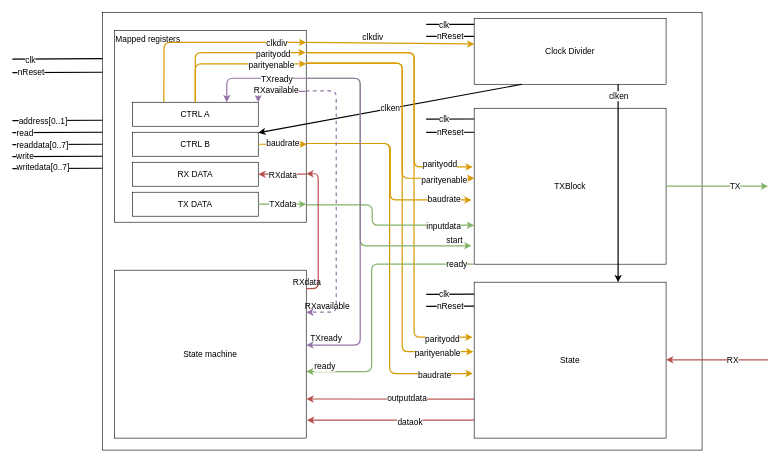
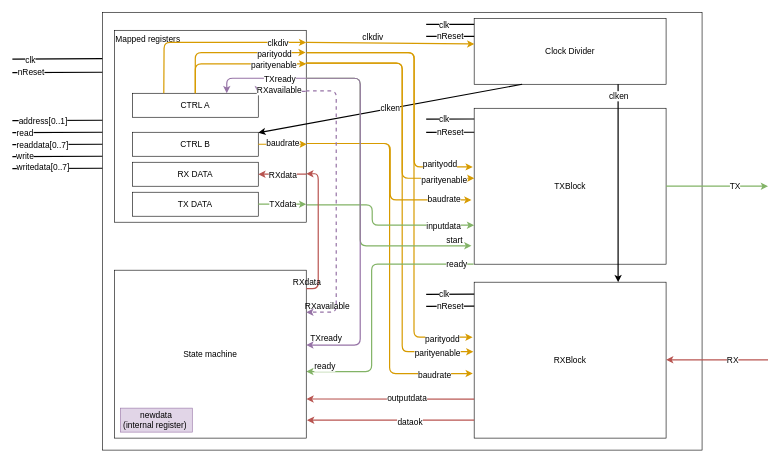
(195, 114) -> (195, 105)
(570, 360) -> (570, 360)
none -> (156, 420)
